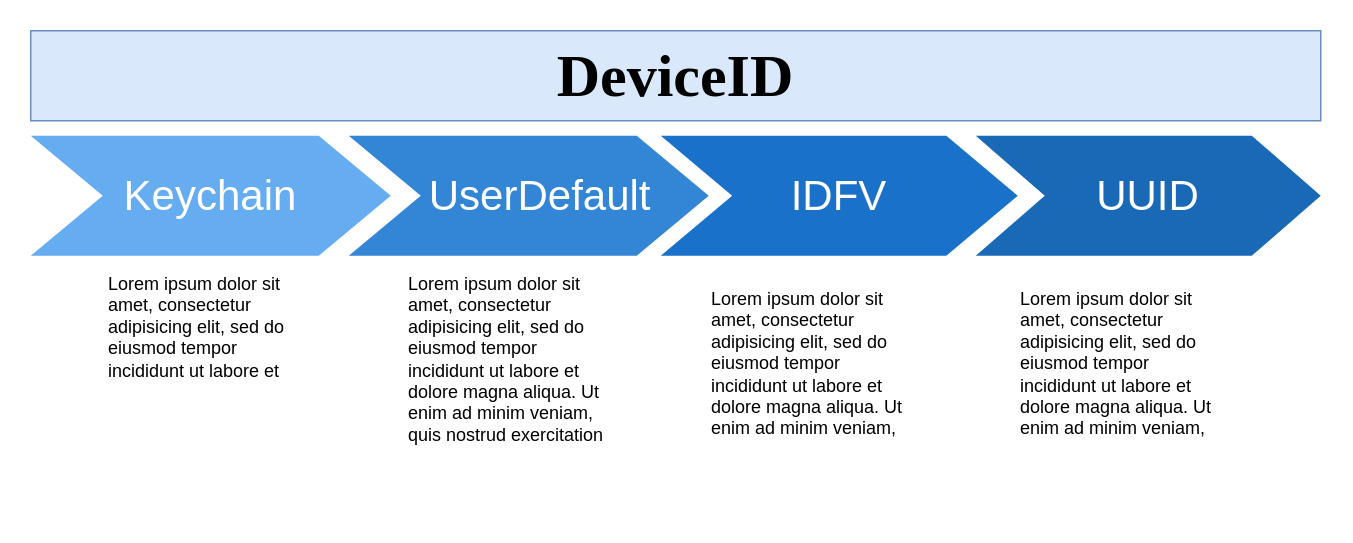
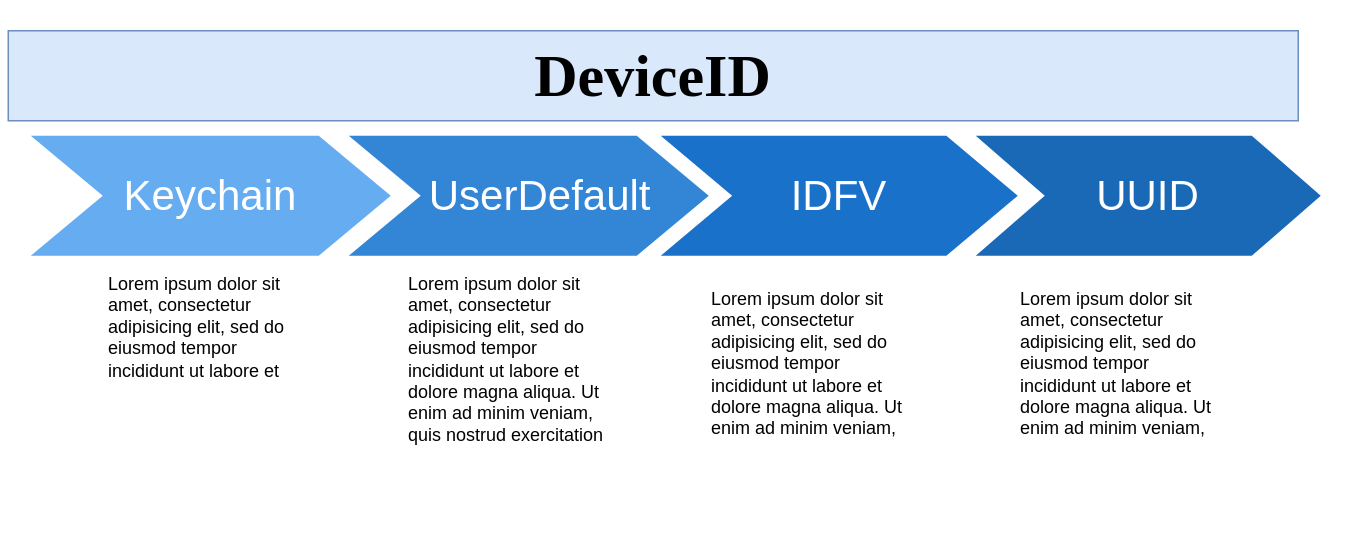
(676, 76) -> (653, 76)
